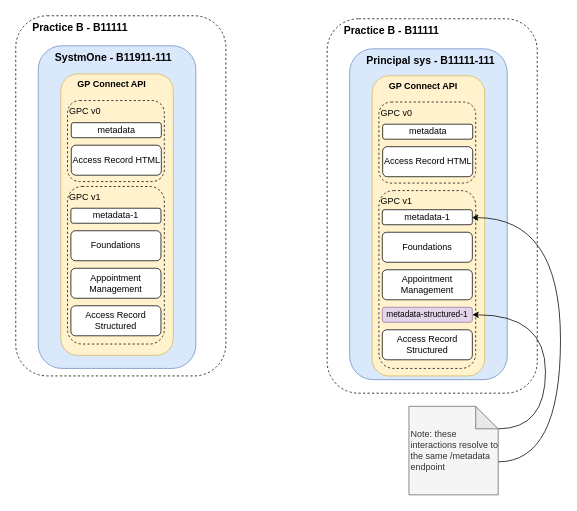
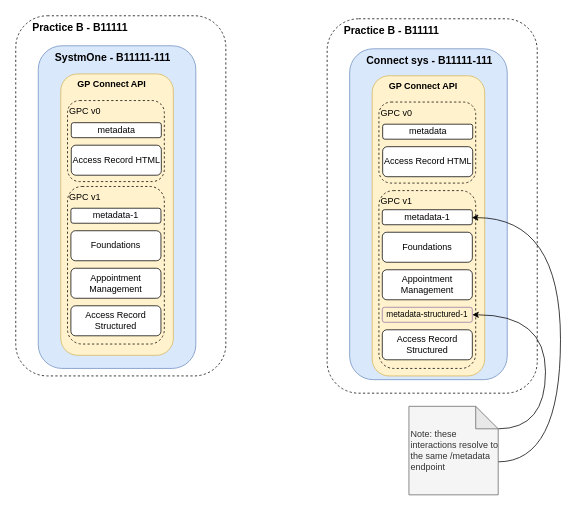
(91, 57) -> (91, 57)
(410, 60) -> (408, 60)
(427, 315) -> (427, 315)
